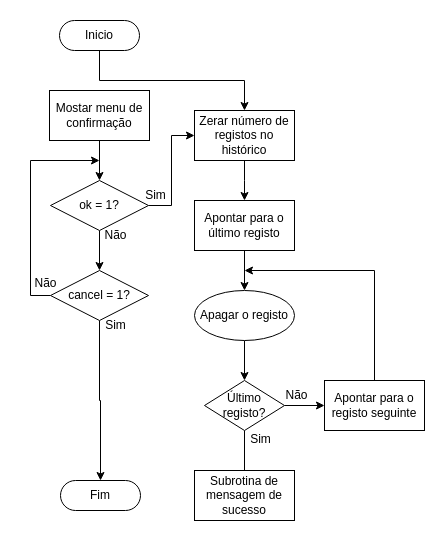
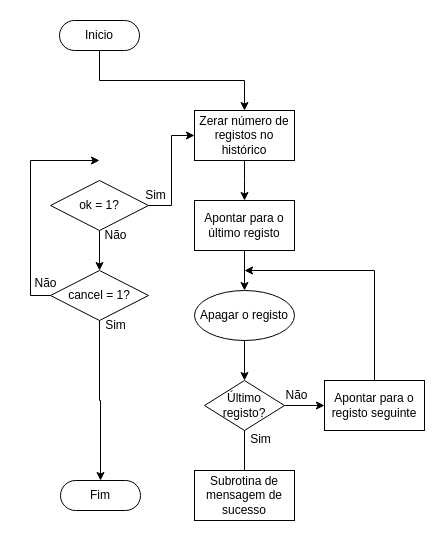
(100, 116) -> none
(100, 157) -> none
